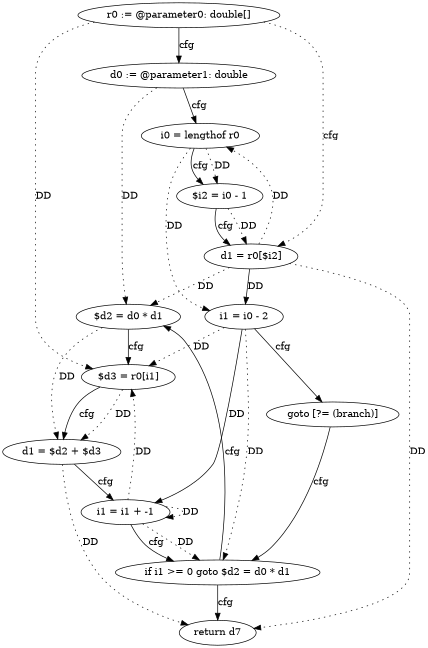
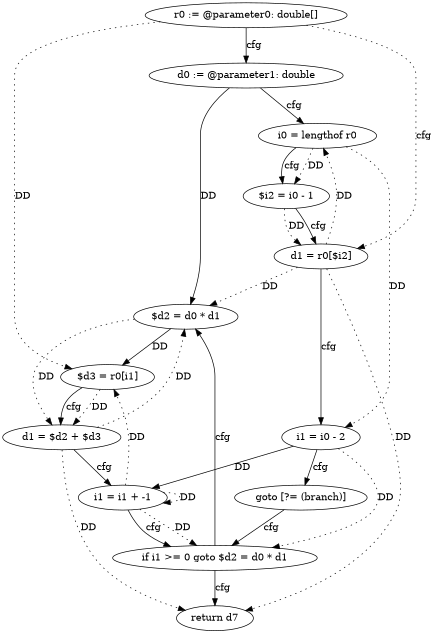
(122, 186) -> (200, 188)
(255, 287) -> (329, 347)
(193, 343) -> none
(136, 347) -> (160, 347)
none -> (155, 395)
